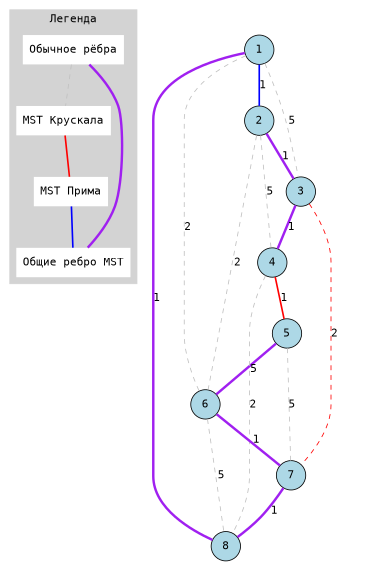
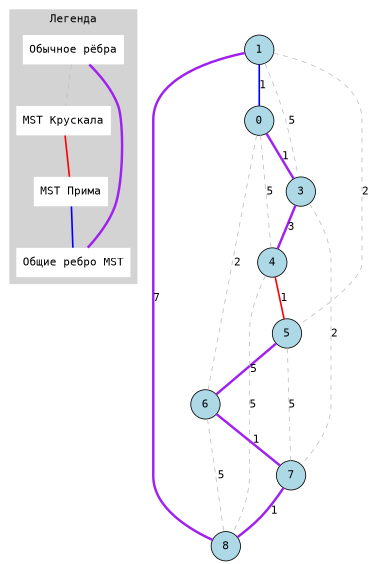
(259, 121) -> (259, 121)
(184, 210) -> (362, 177)
(291, 227) -> (291, 227)
(157, 298) -> (157, 298)
(331, 336) -> (331, 336)
(253, 404) -> (253, 404)
